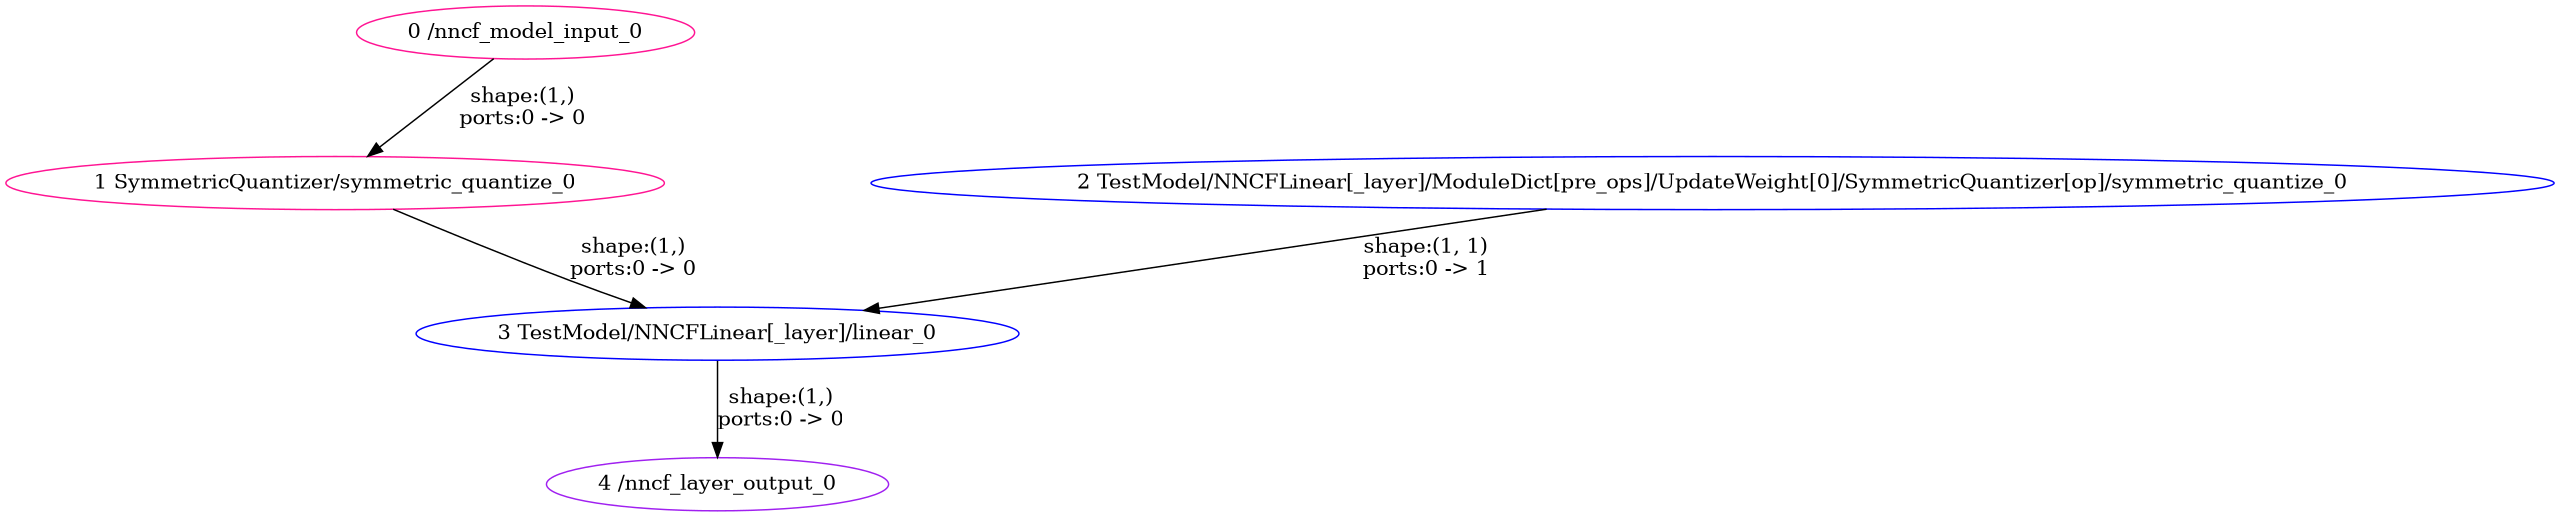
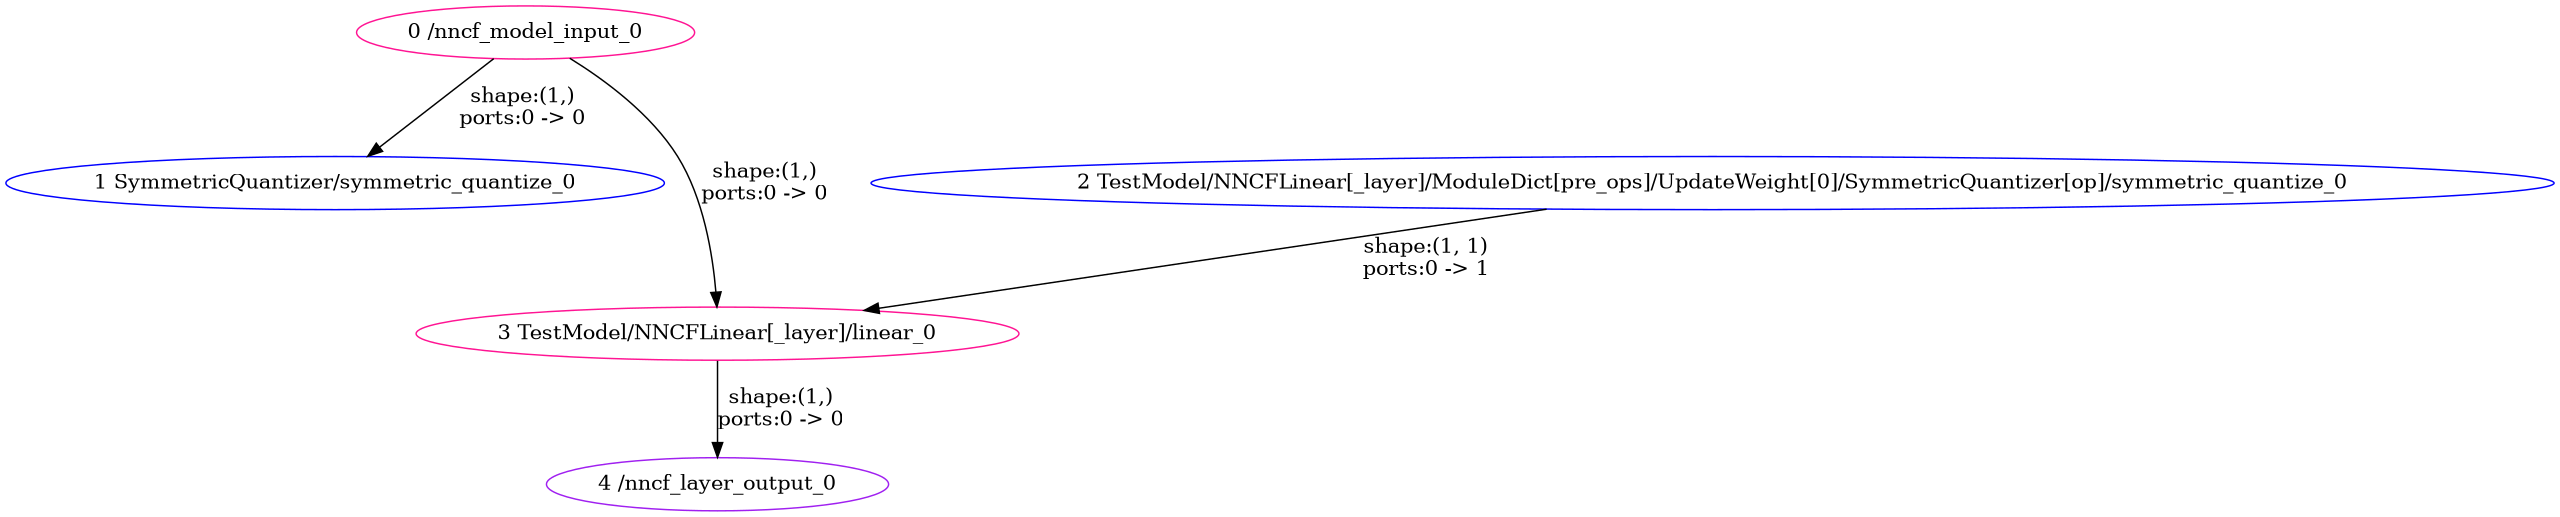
(335, 183) -> (335, 183)
(511, 258) -> (676, 154)
(718, 334) -> (718, 334)
